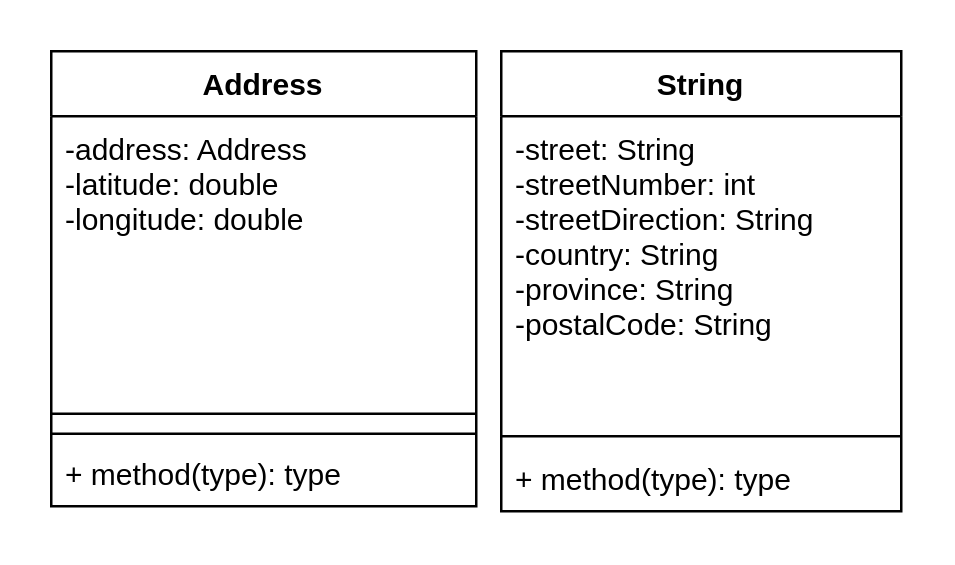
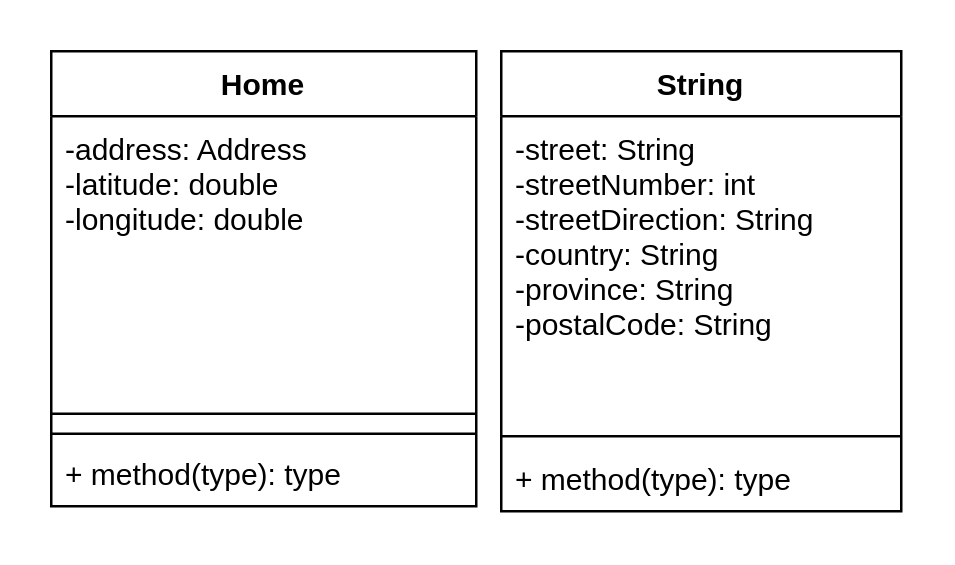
(263, 85) -> (263, 85)
